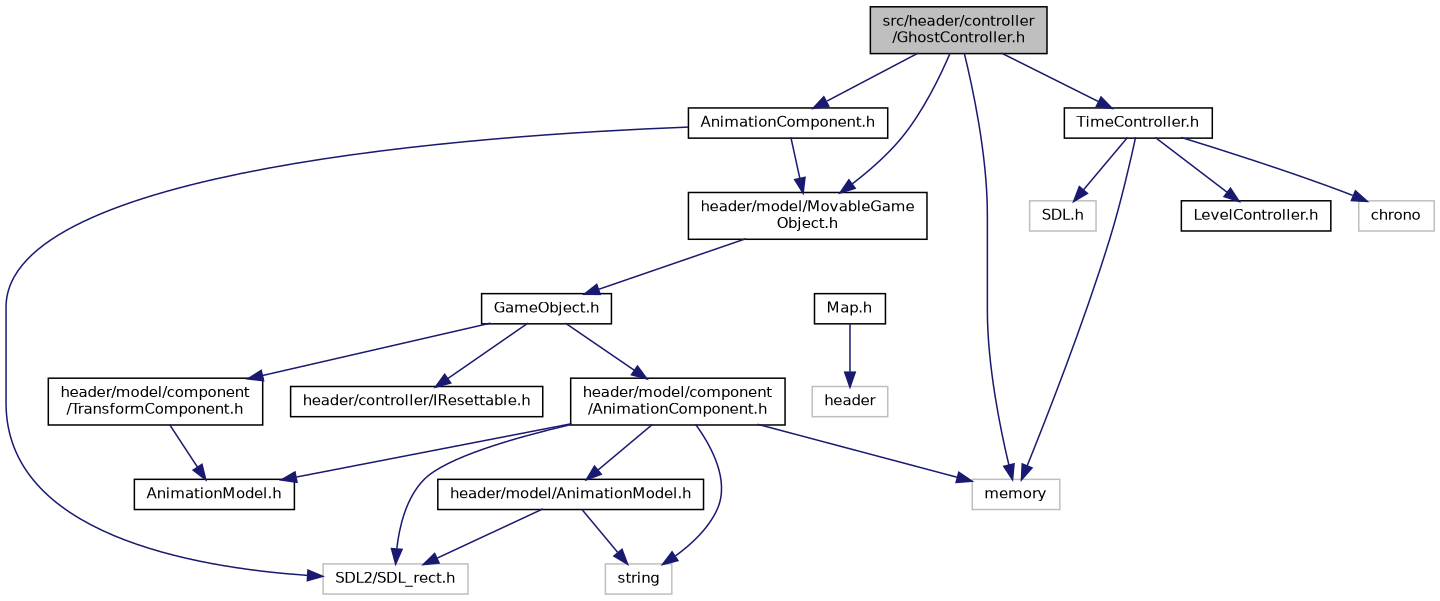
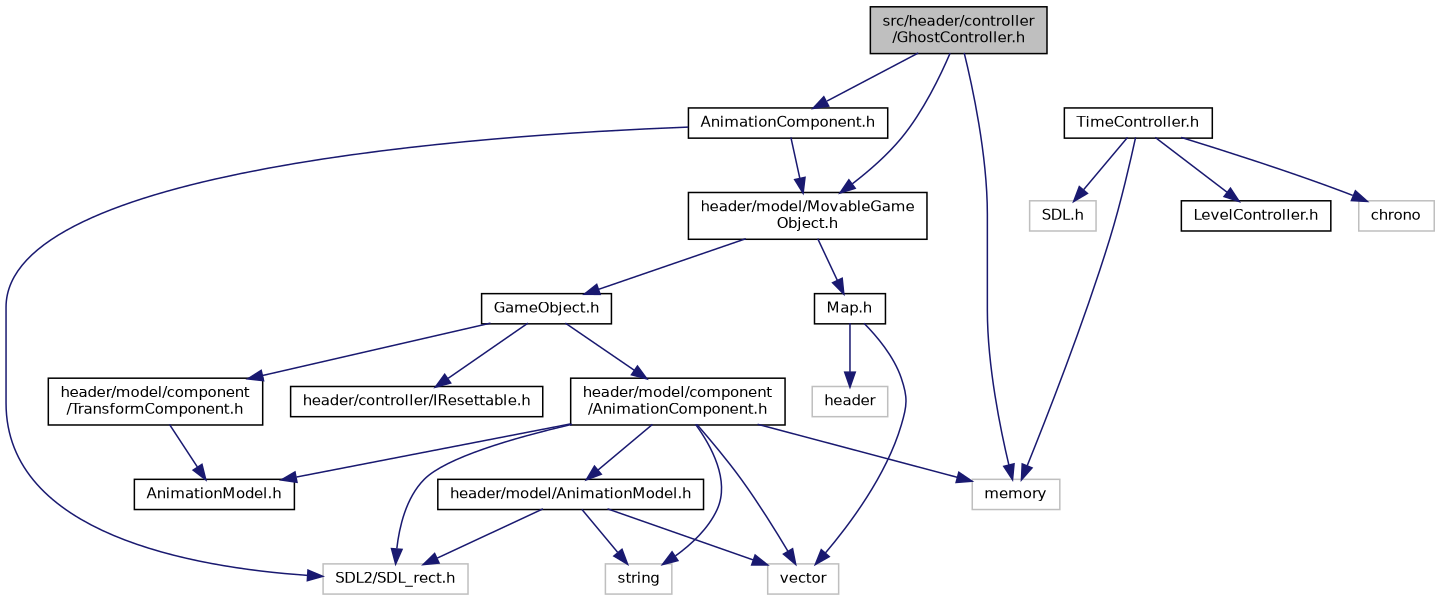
(1050, 77) -> none
none -> (828, 260)
none -> (803, 579)
